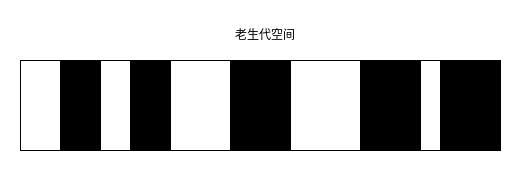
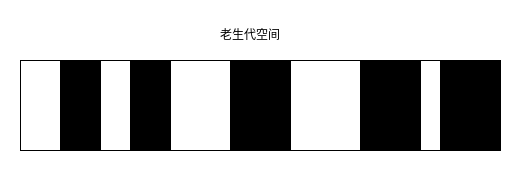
(266, 36) -> (251, 36)
